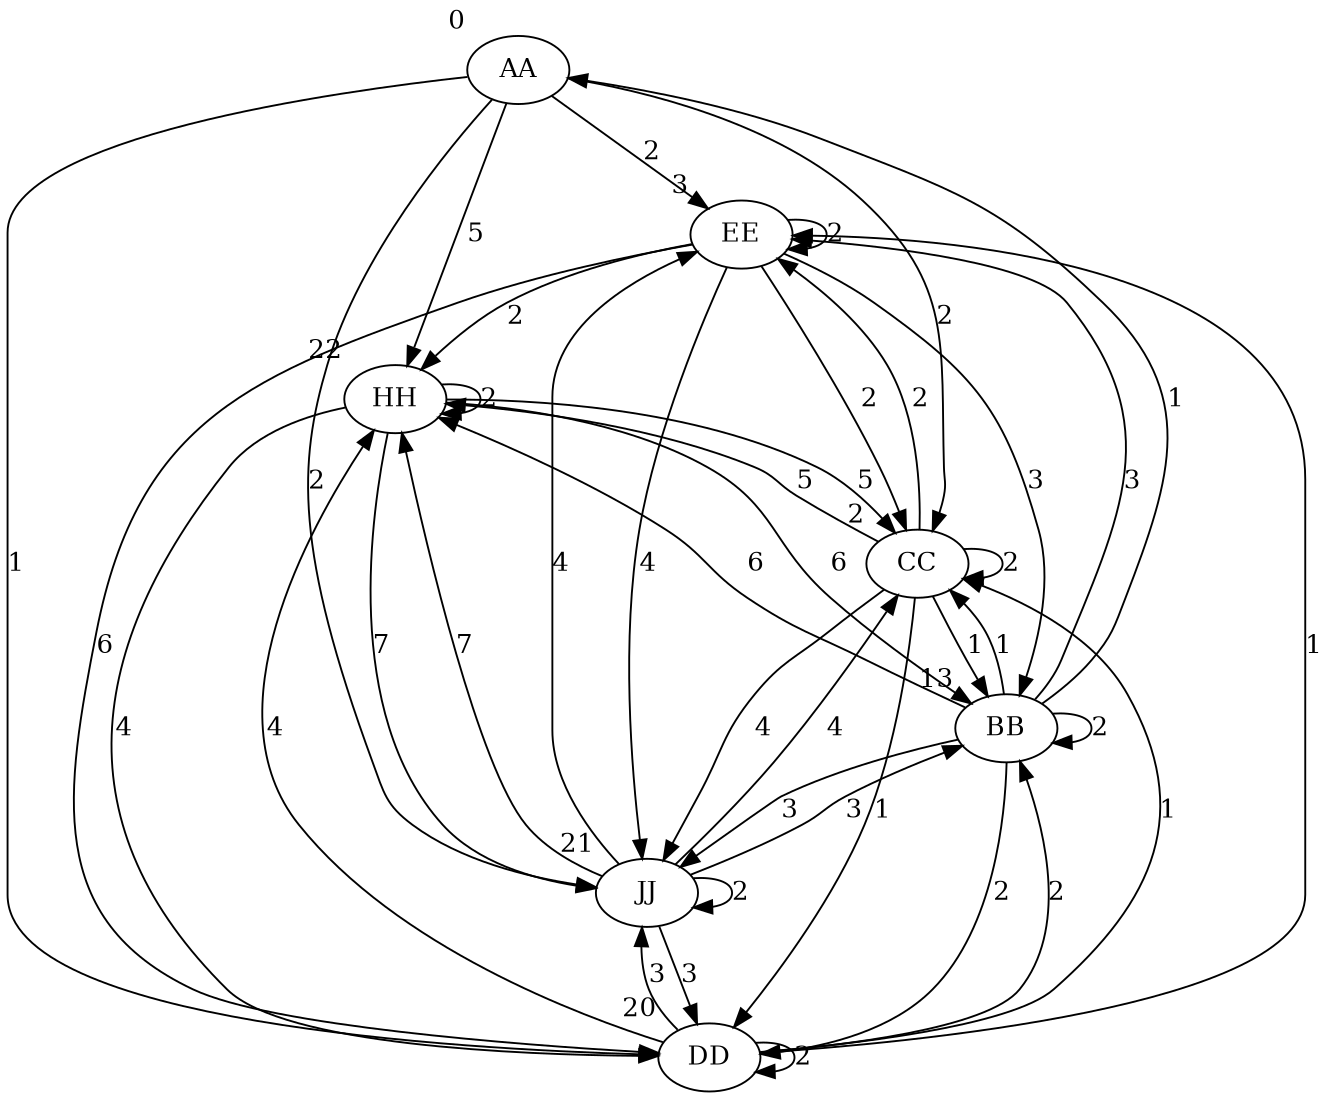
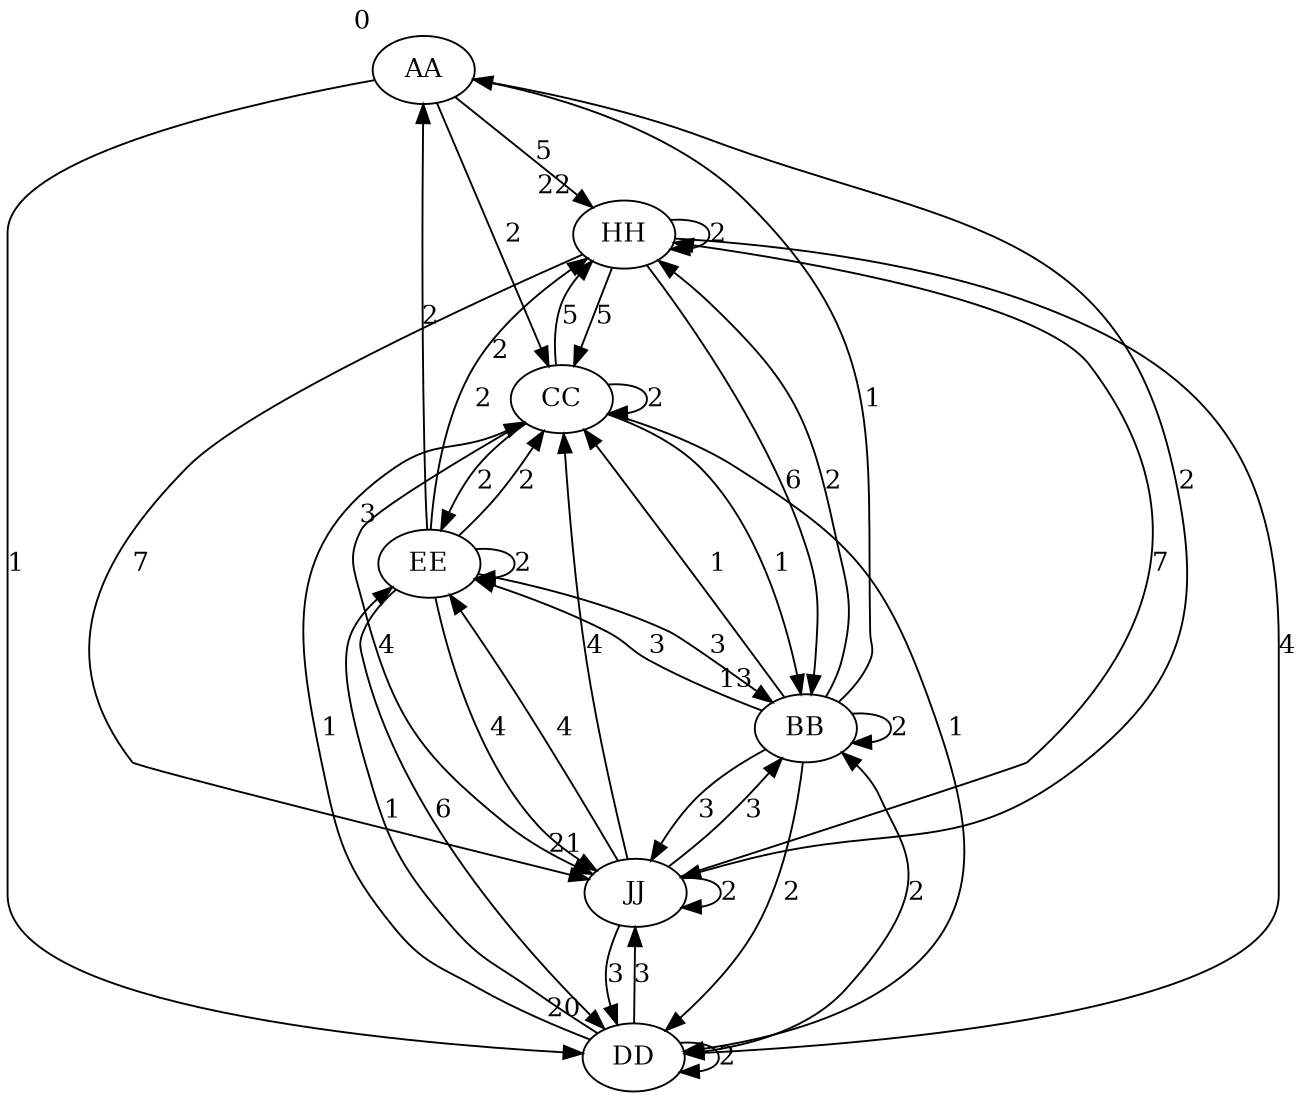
(622, 147) -> (423, 347)
(757, 564) -> (834, 481)
(306, 833) -> none
